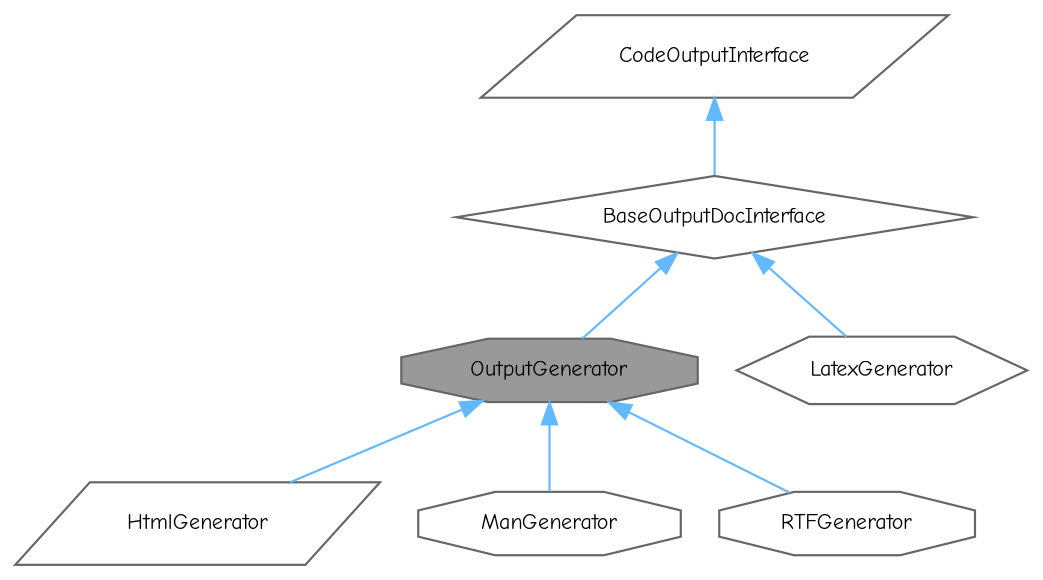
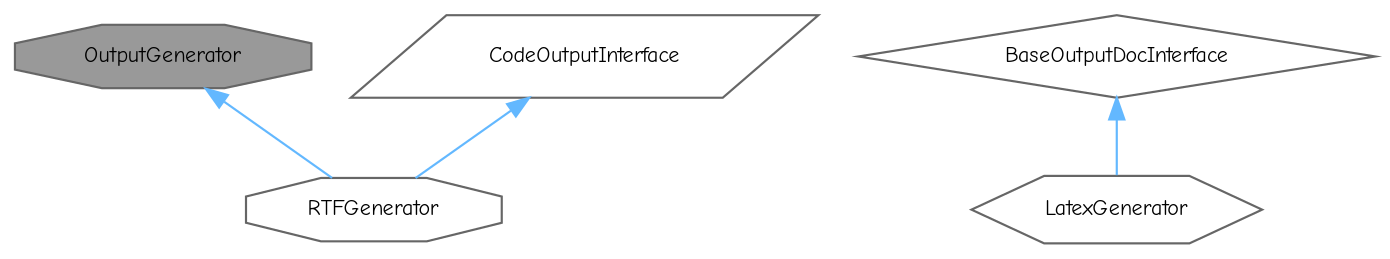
(715, 148) -> (463, 144)
(622, 303) -> none
(198, 524) -> none
(550, 524) -> none
